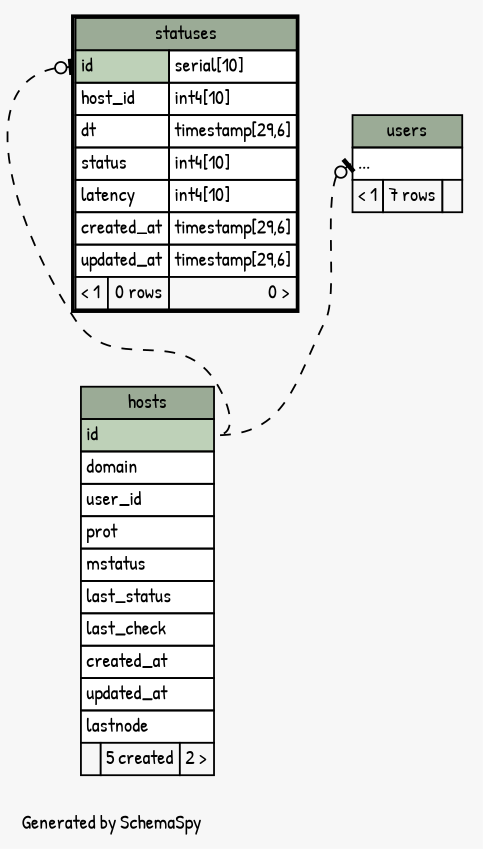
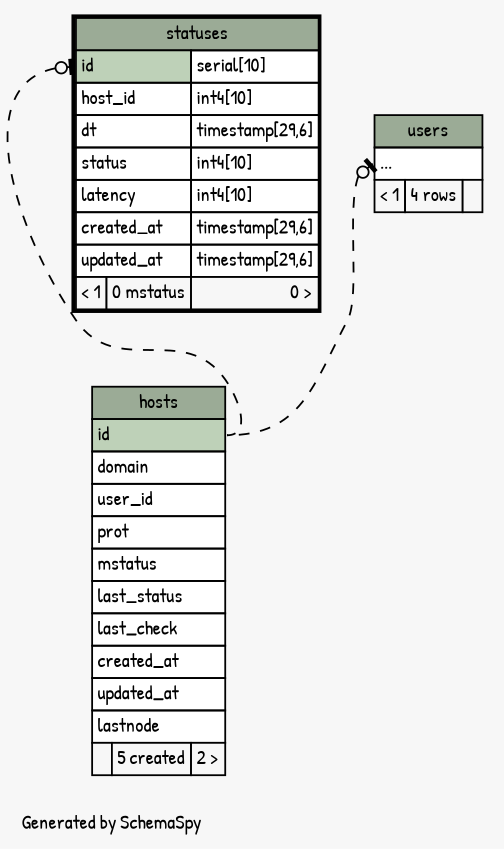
(413, 195) -> (434, 195)
(139, 292) -> (149, 292)
